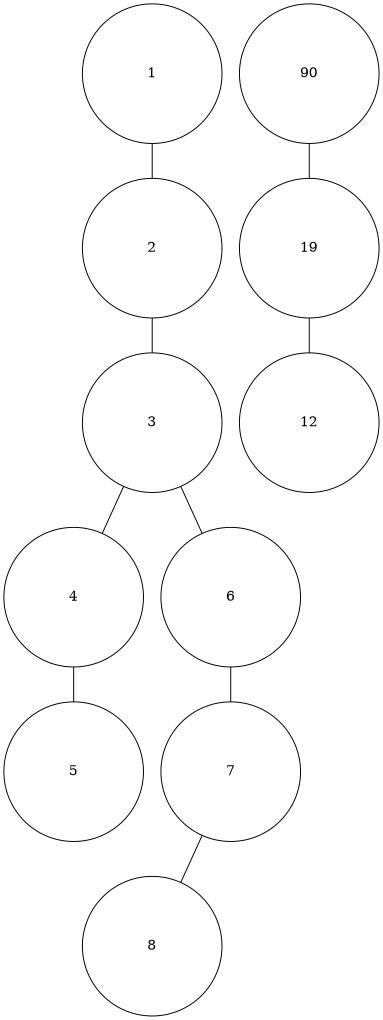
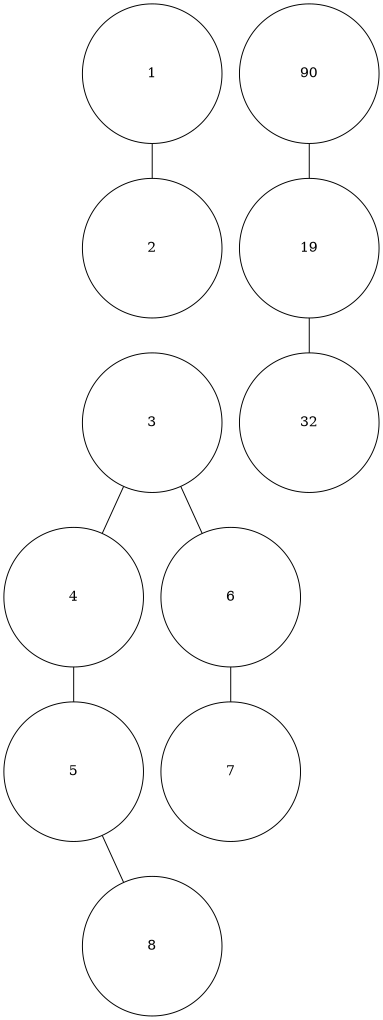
(152, 335) -> none
(309, 423) -> (309, 423)
(191, 859) -> (113, 859)
